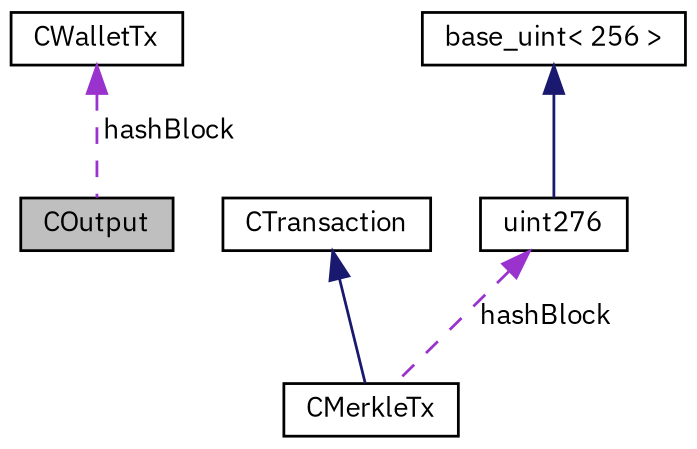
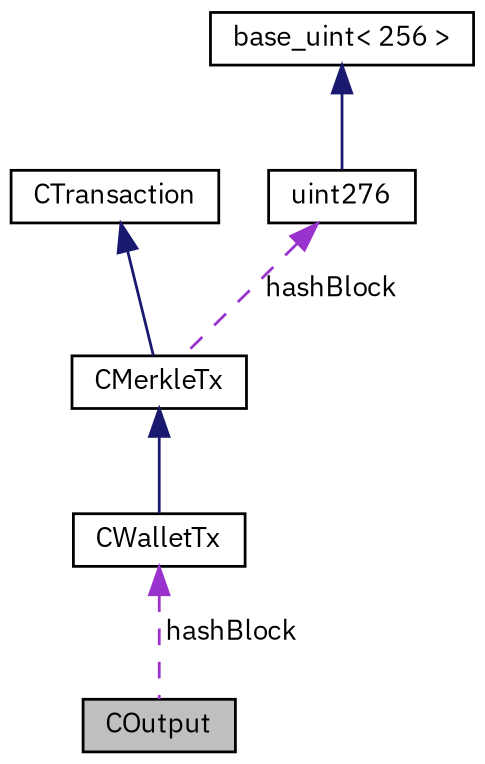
none -> (159, 475)
